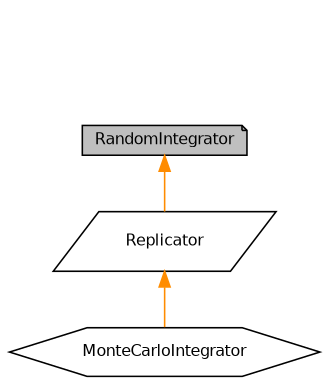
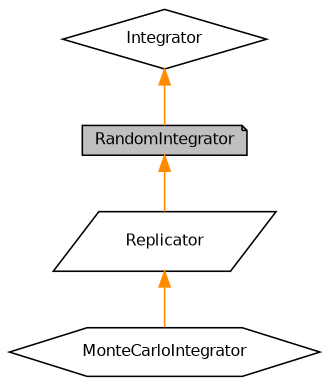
none -> (165, 39)
